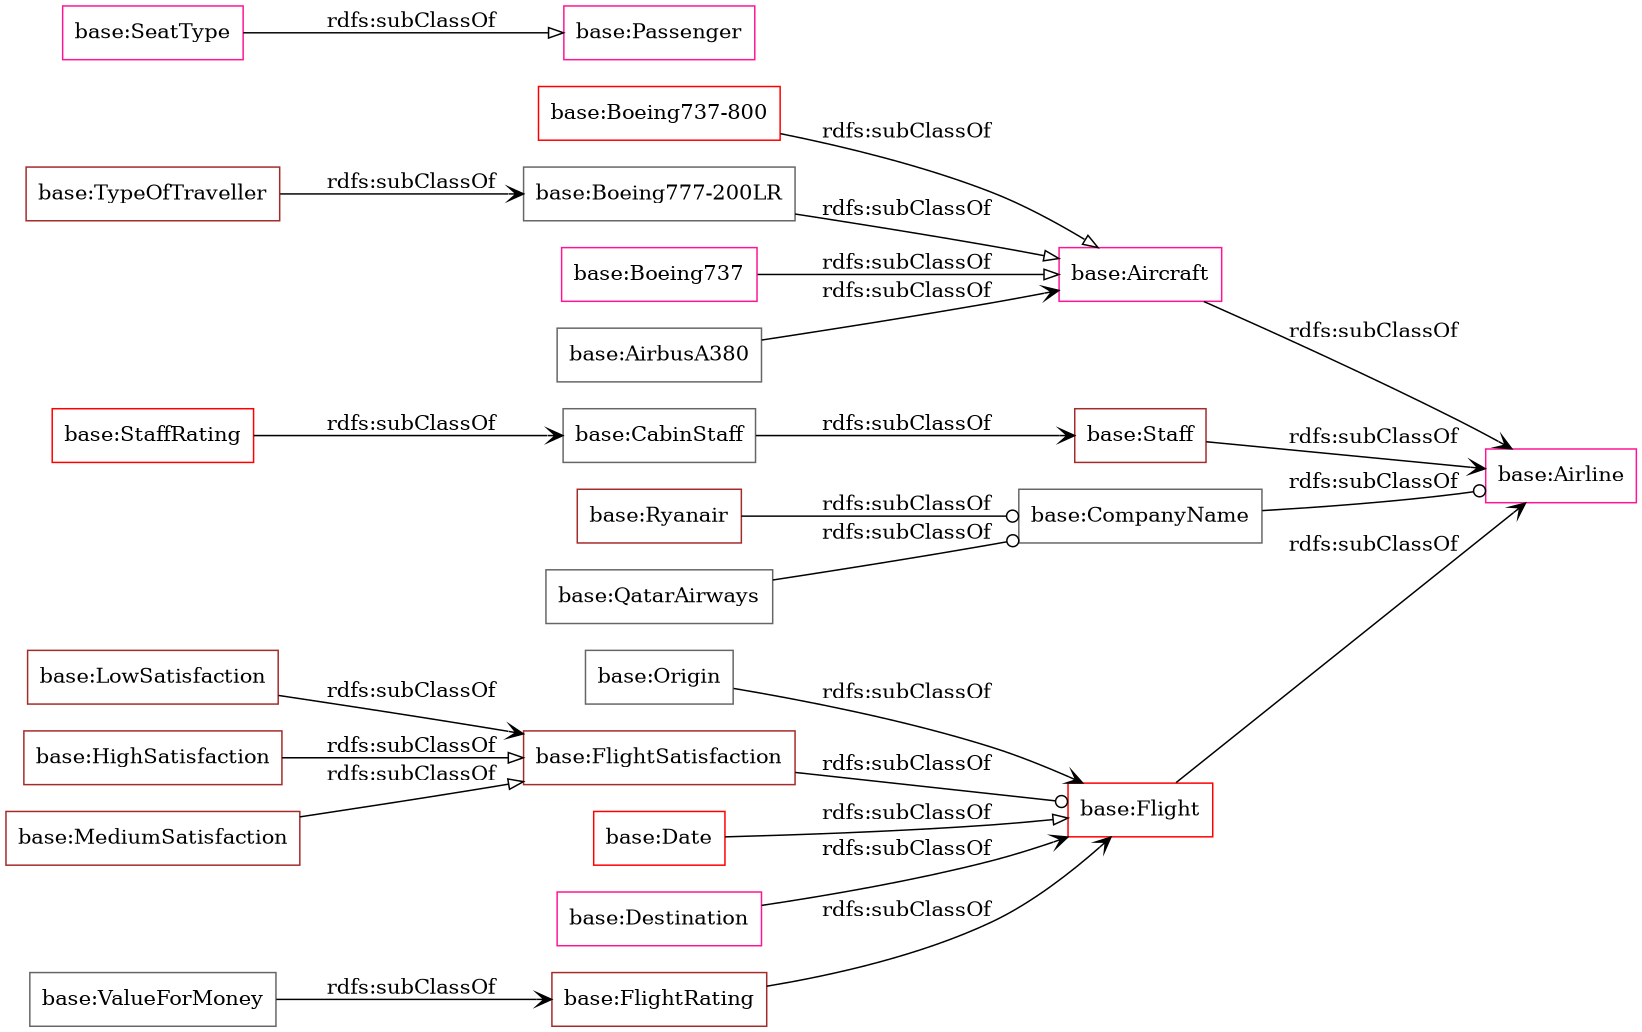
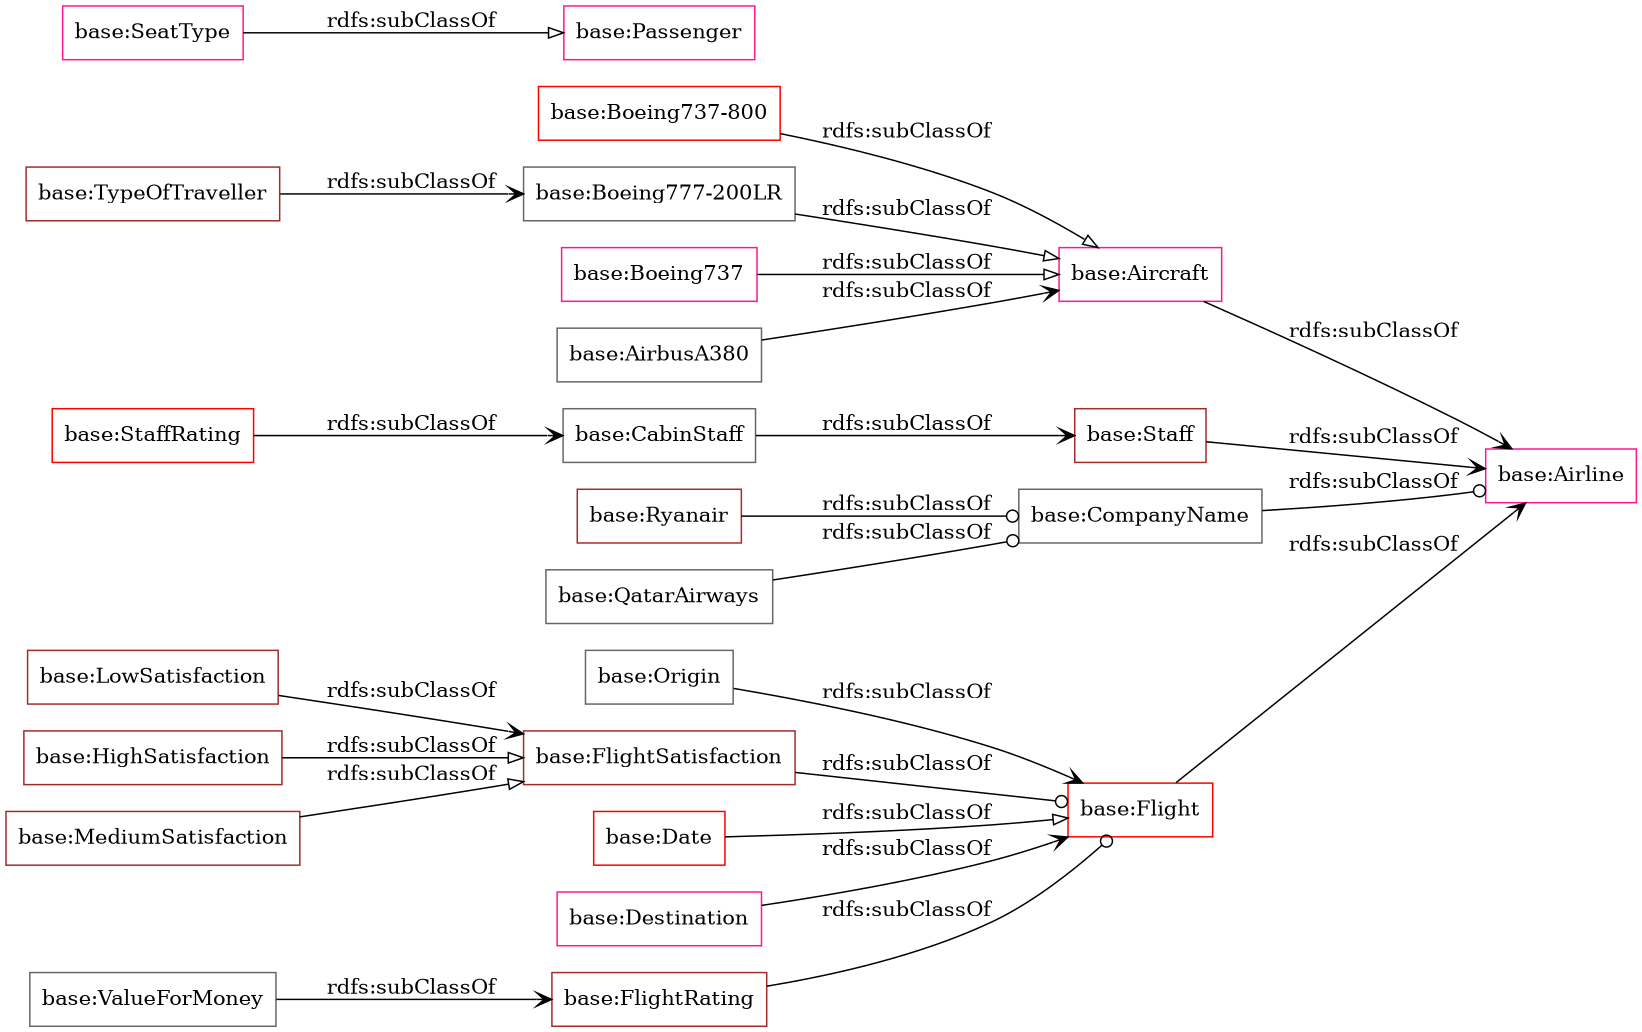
(944, 942) -> (945, 941)
